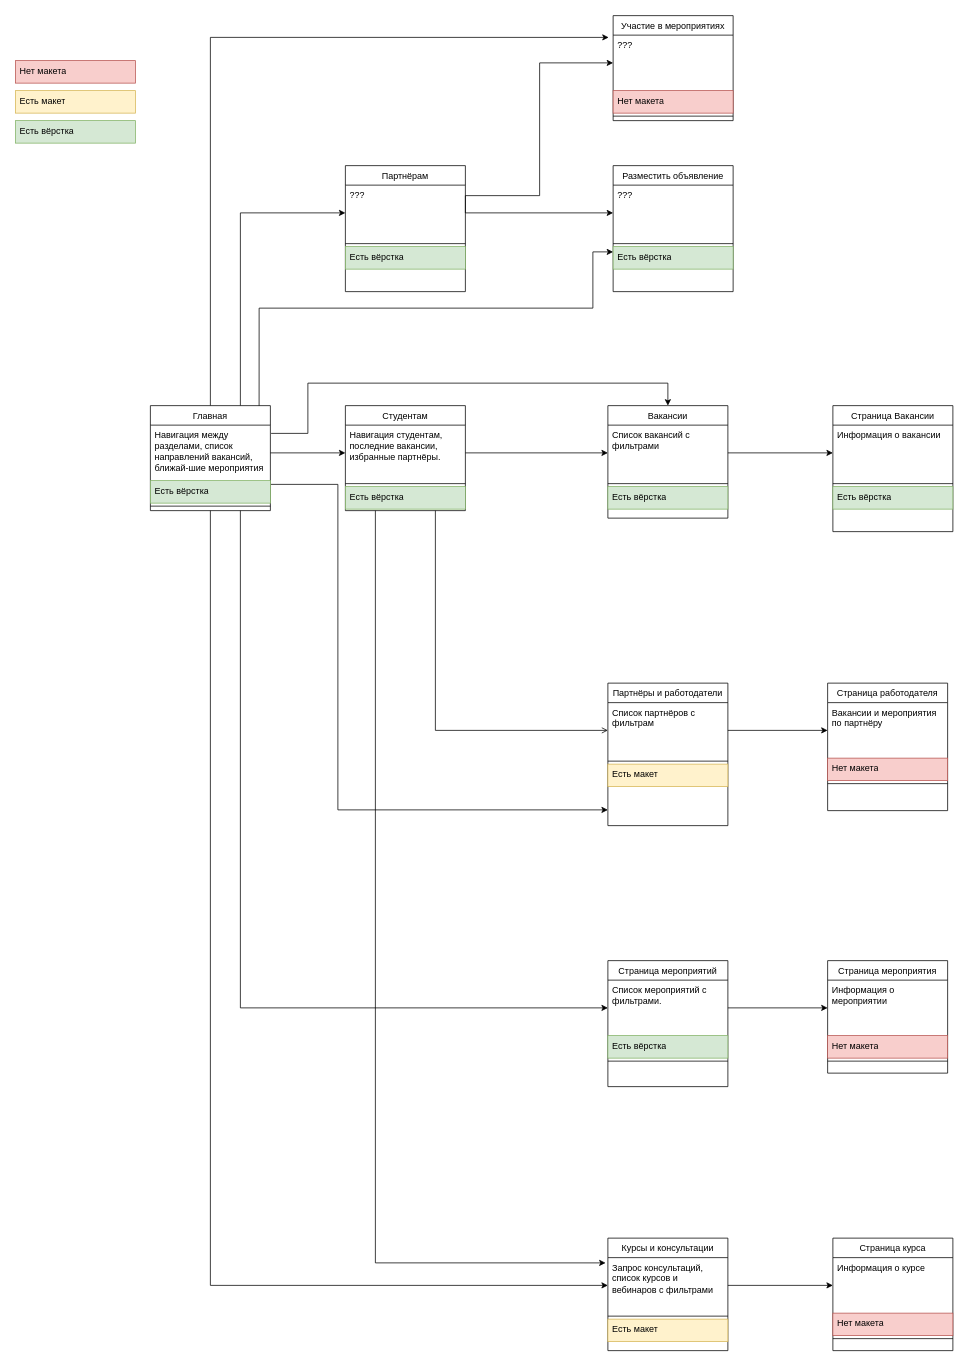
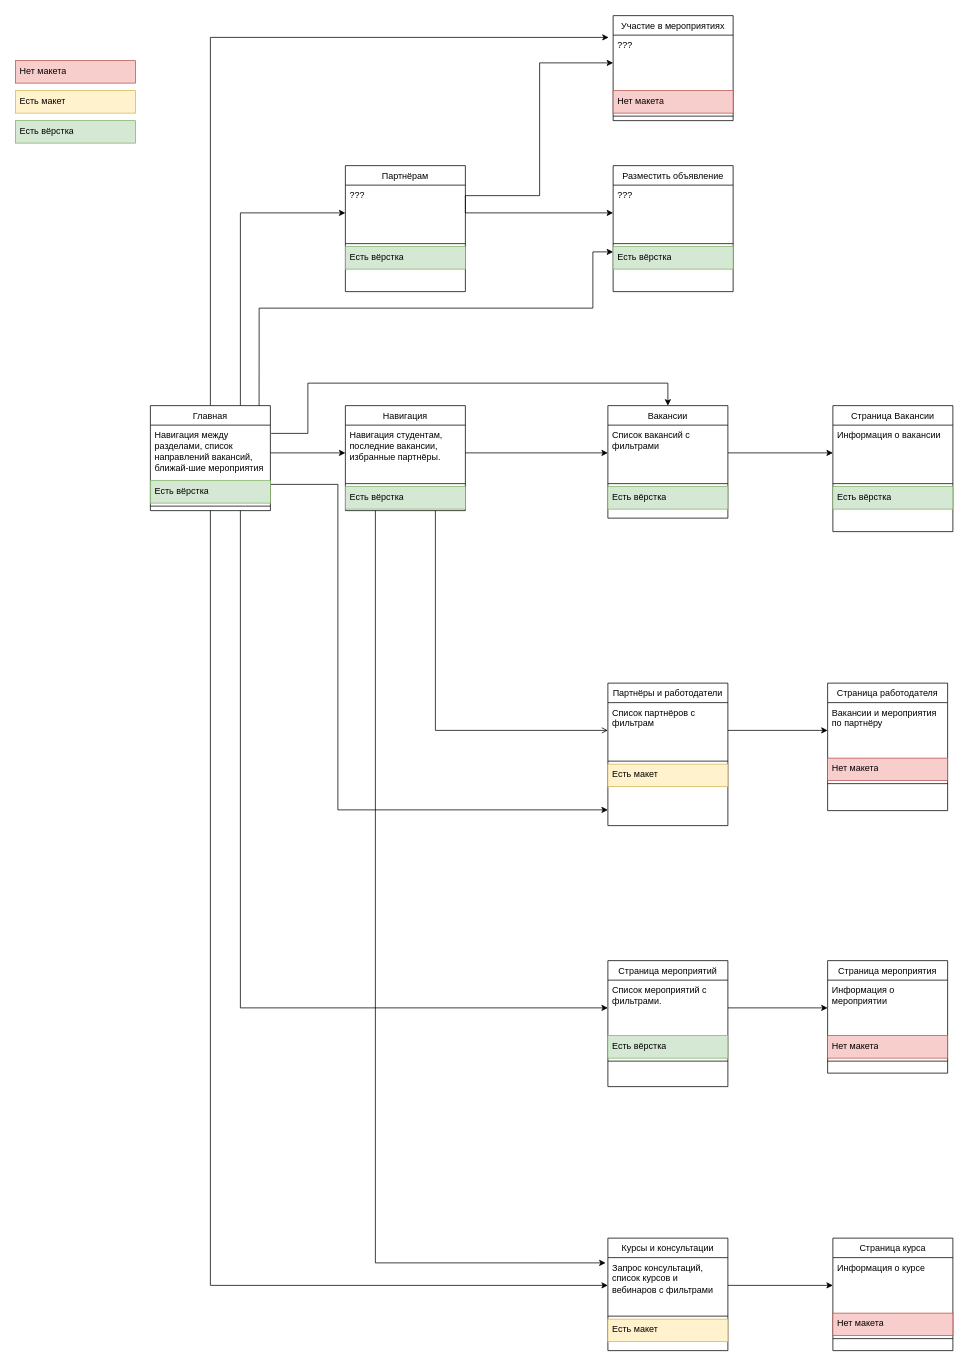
(405, 416) -> (405, 416)
